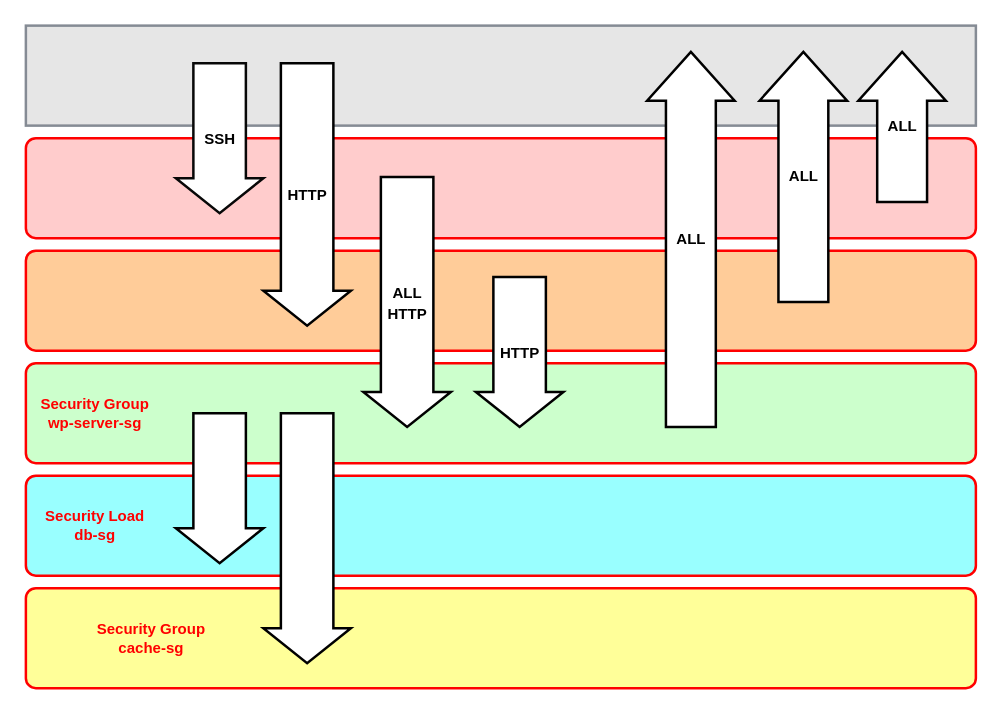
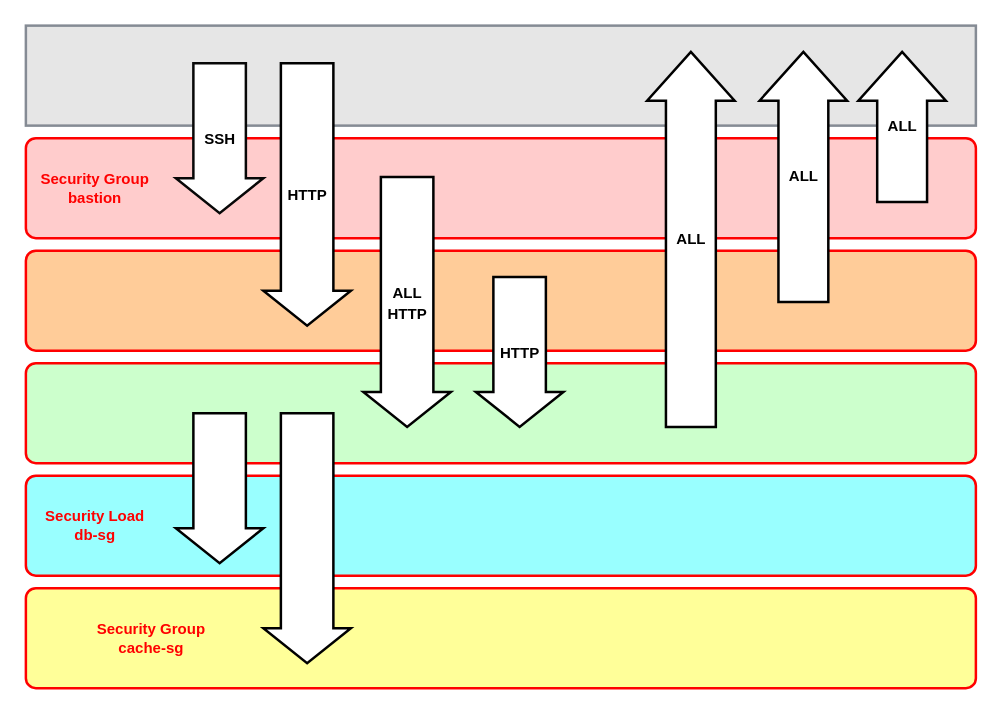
none -> (94, 188)
(94, 413) -> none
